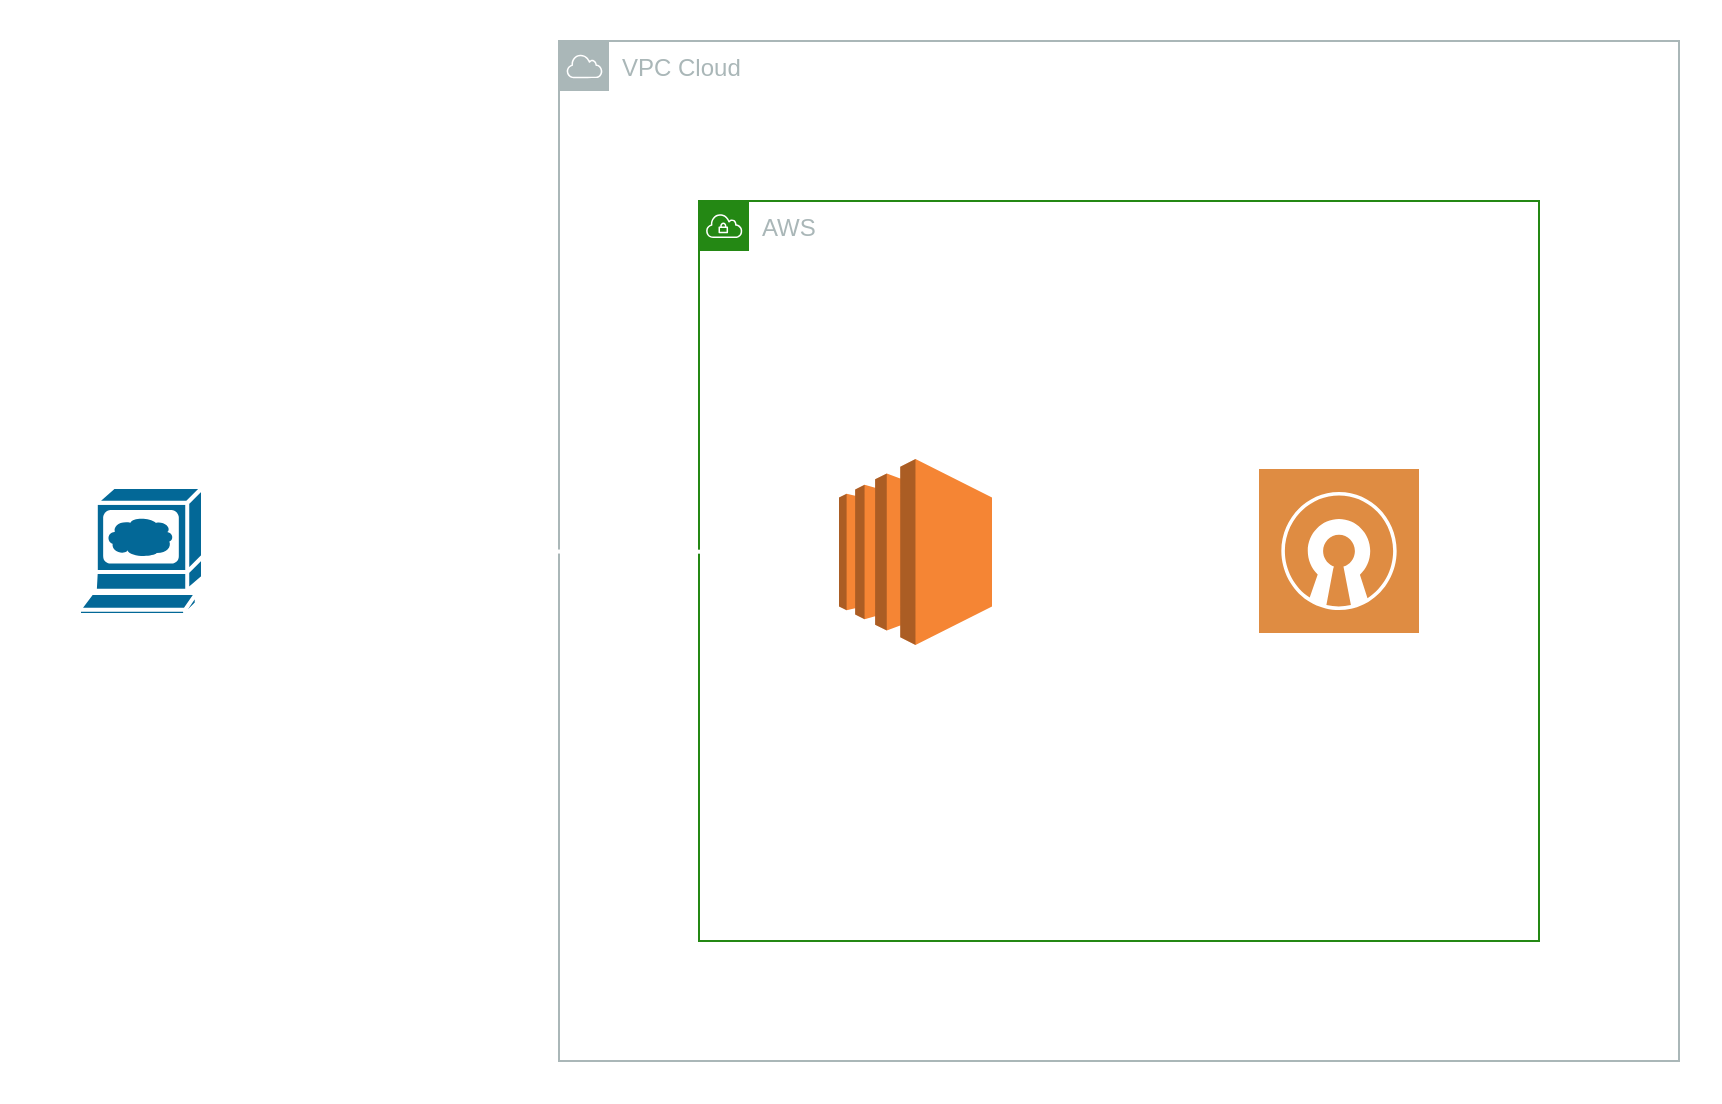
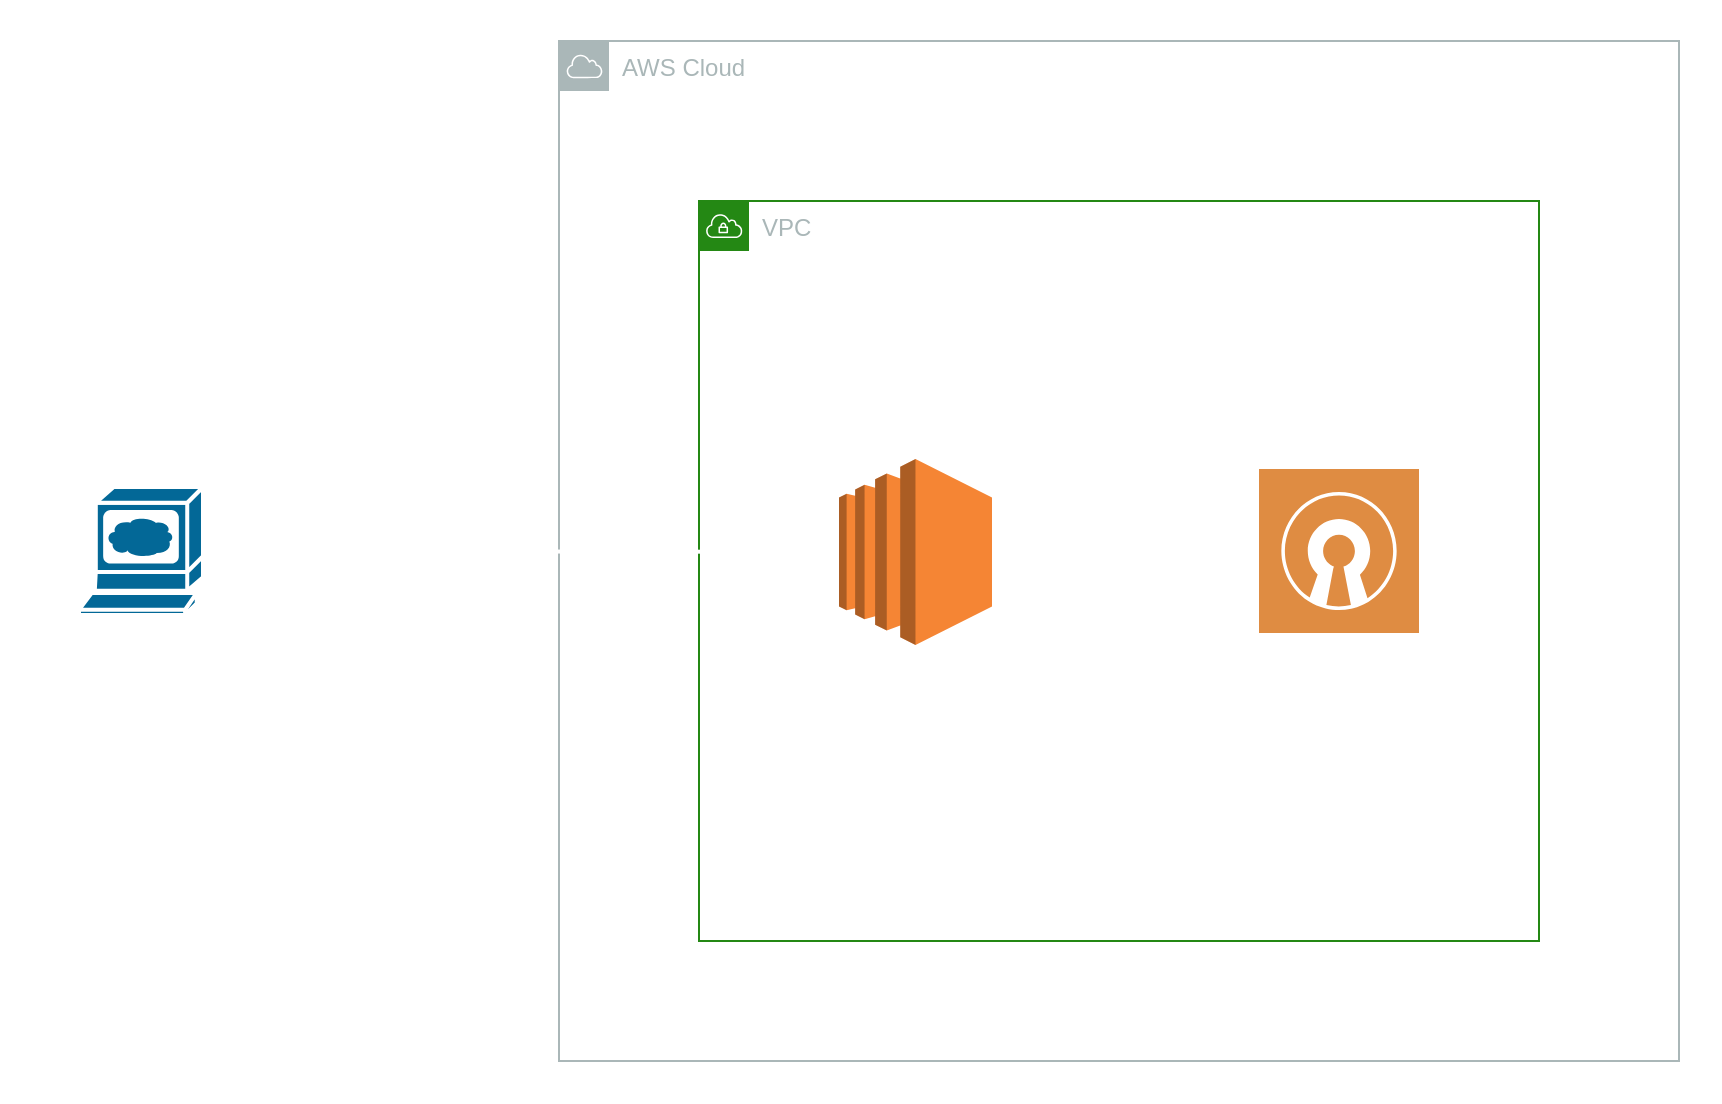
(677, 69) -> (677, 69)
(783, 229) -> (783, 229)
